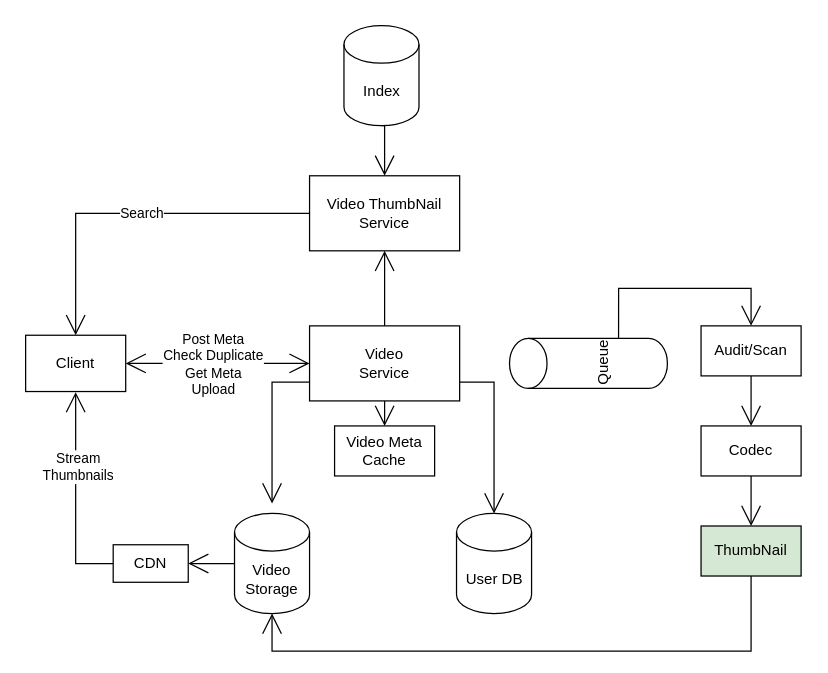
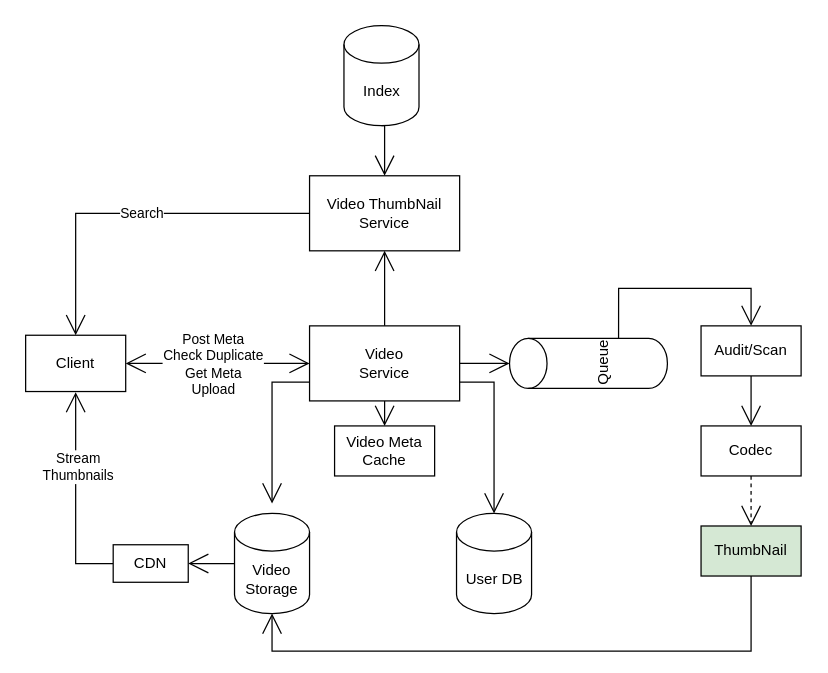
none -> (482, 363)
(751, 500) -> (751, 500)
